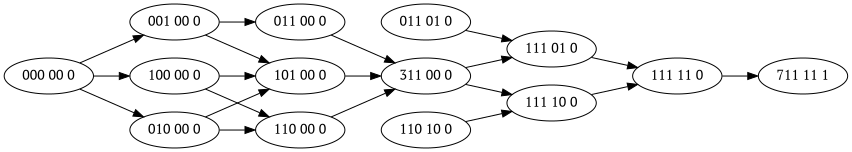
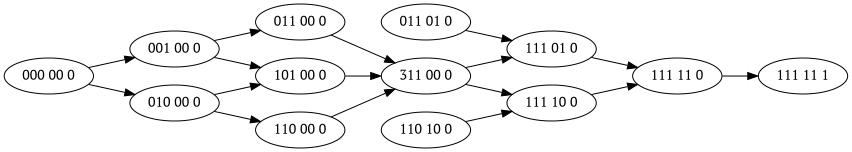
(175, 76) -> none
(803, 76) -> (803, 76)
